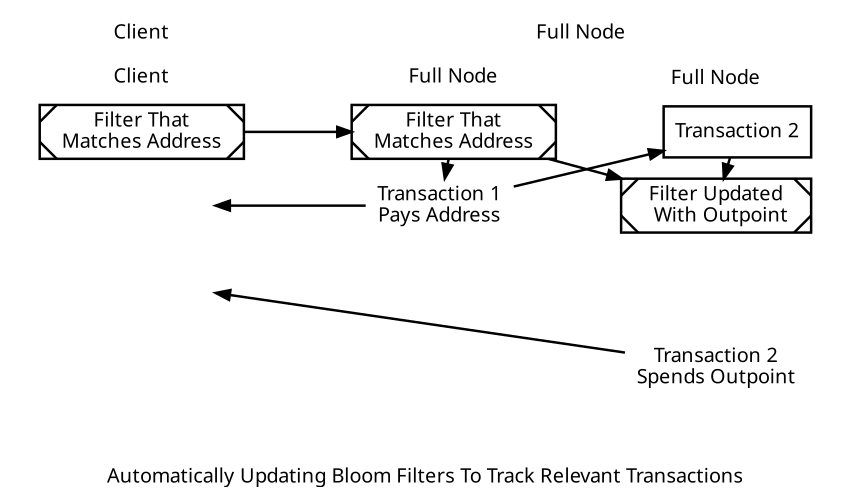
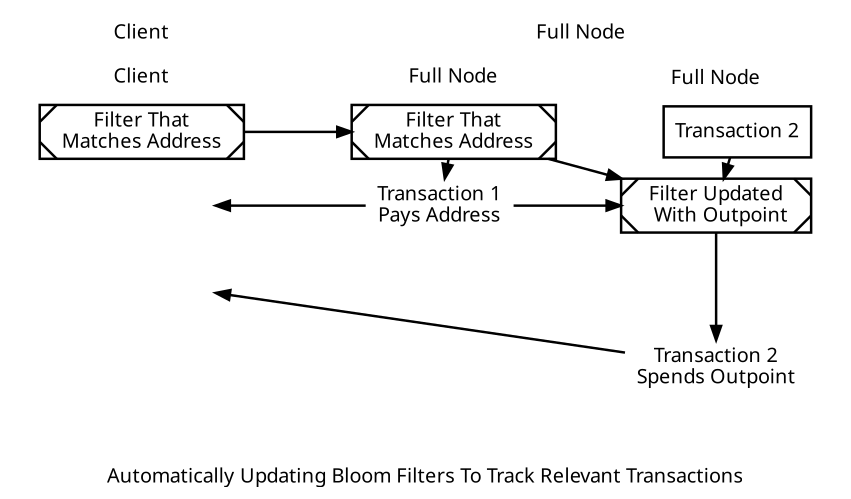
(558, 176) -> (558, 206)
none -> (716, 279)
